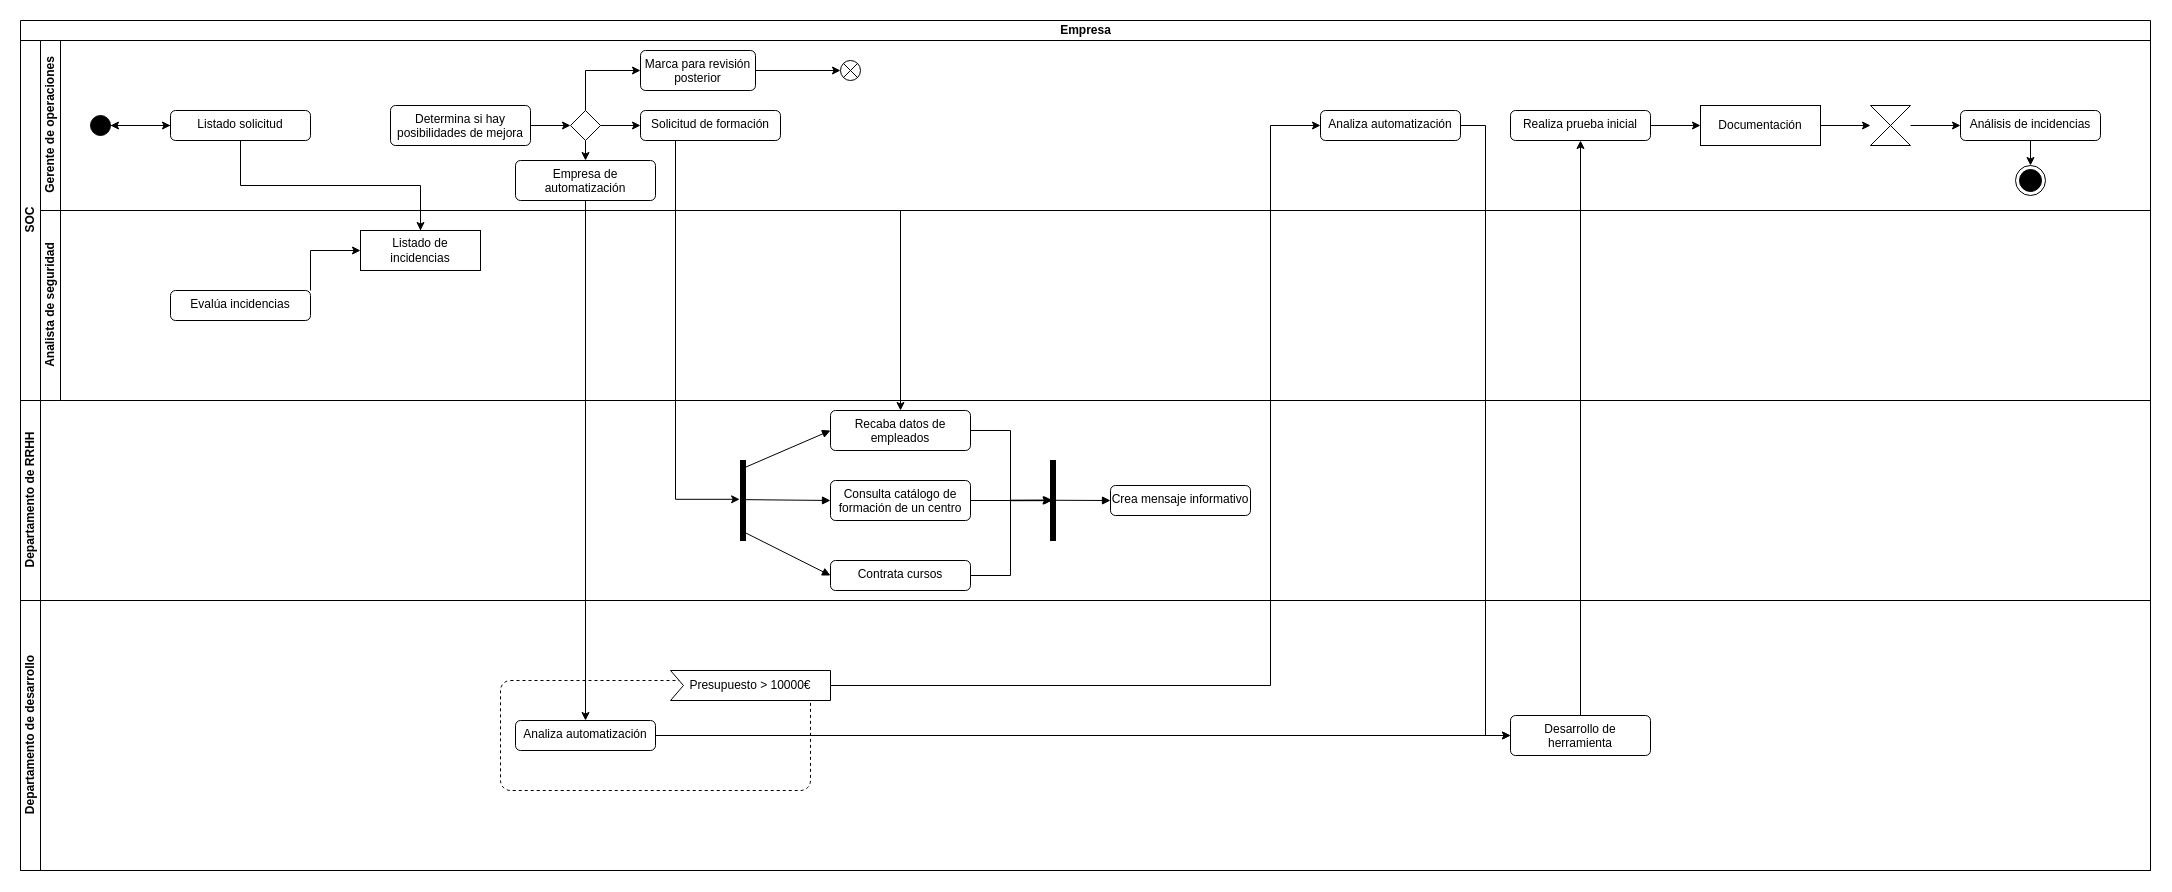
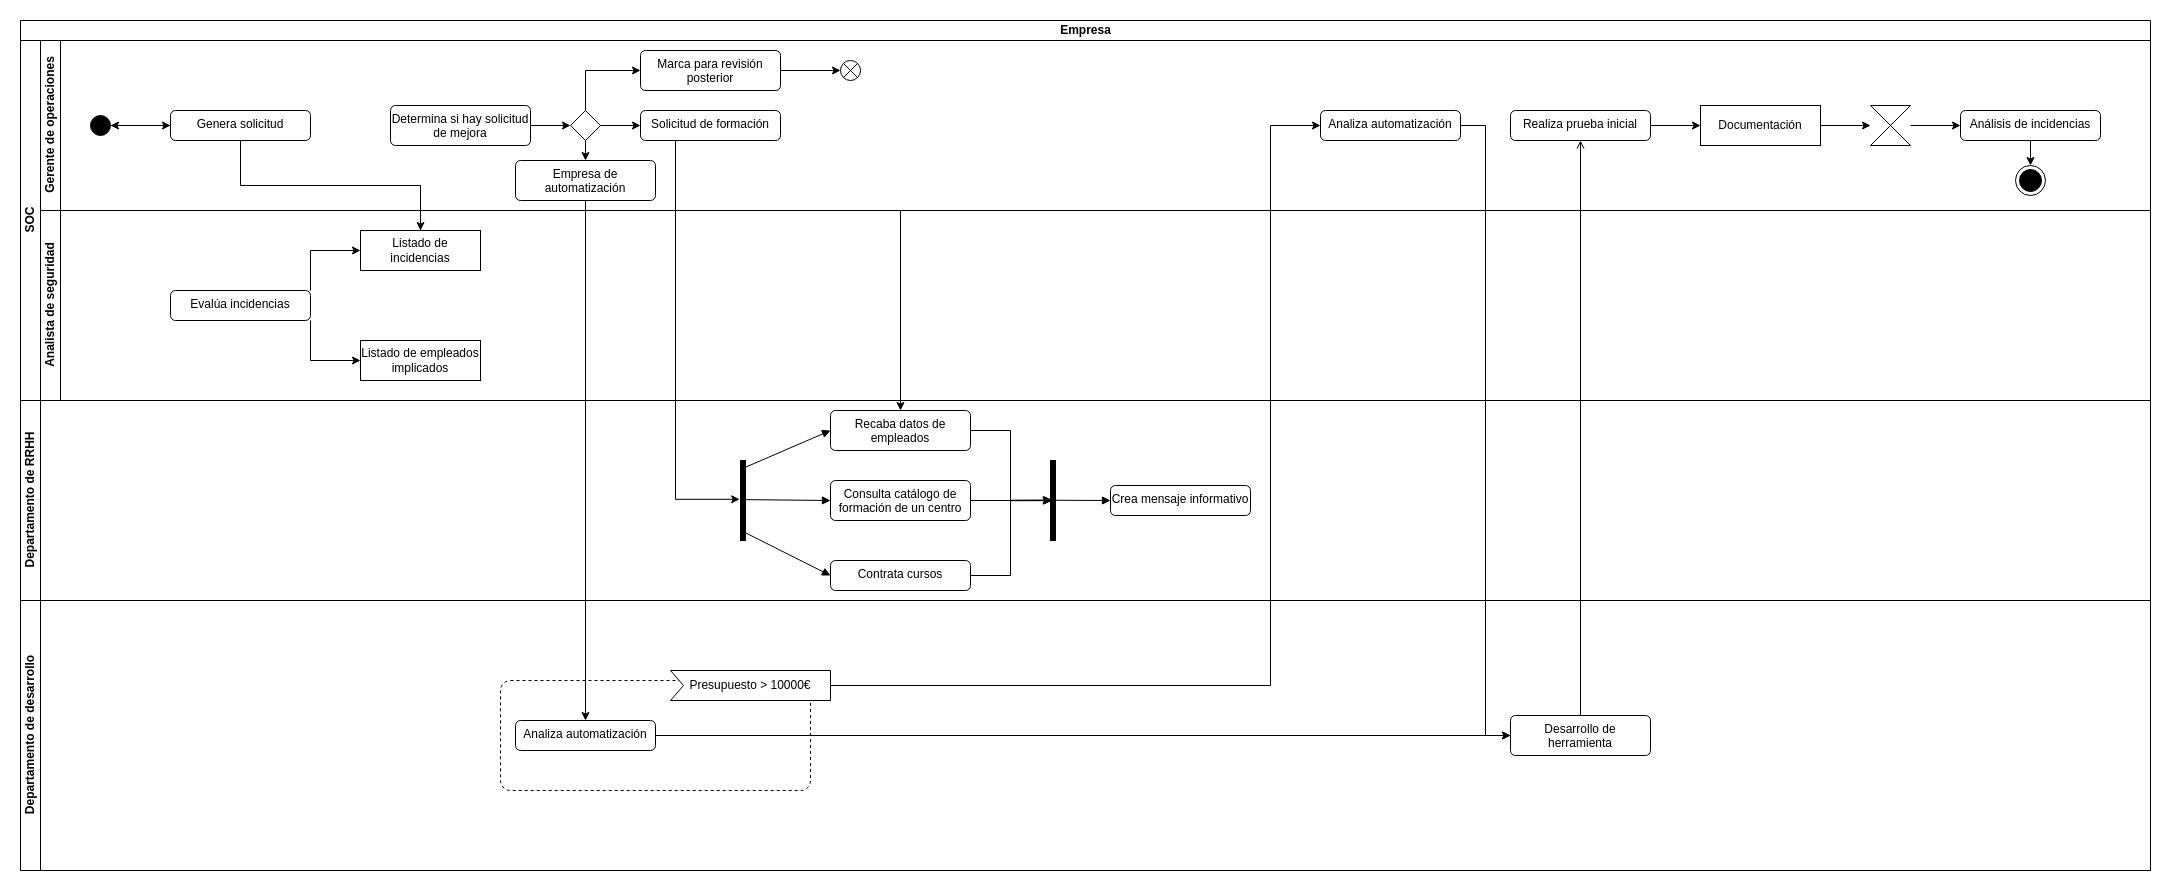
(698, 71) -> (711, 71)
(241, 125) -> (241, 125)
(461, 127) -> (461, 127)
(1581, 148) -> (1581, 146)
none -> (312, 361)
none -> (421, 361)
